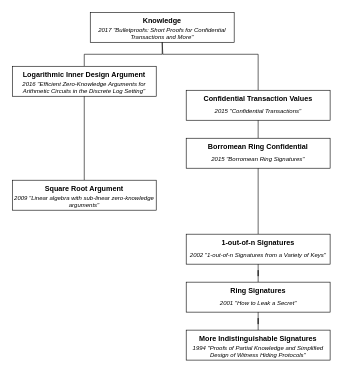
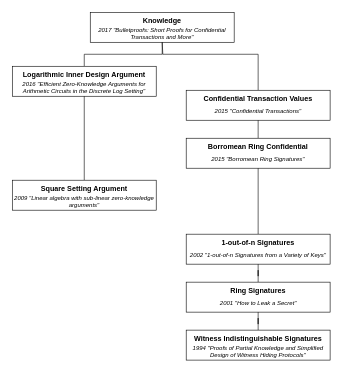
(84, 189) -> (84, 189)
(258, 339) -> (258, 339)
